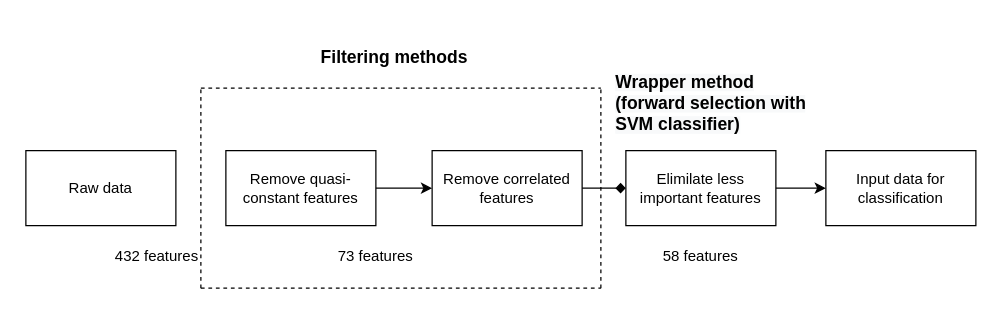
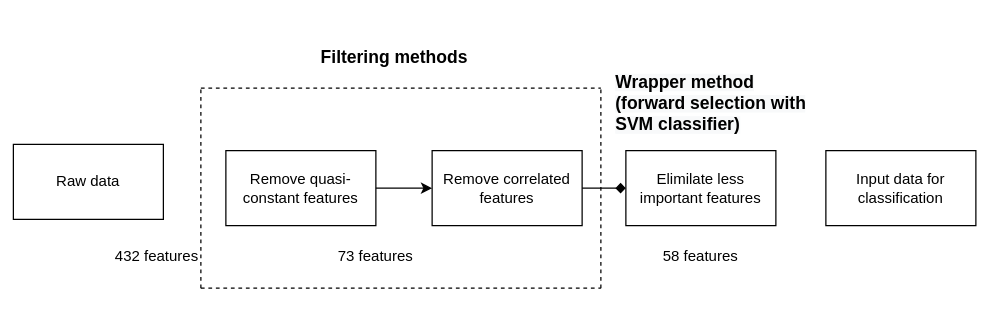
(101, 188) -> (88, 182)
(797, 188) -> none
